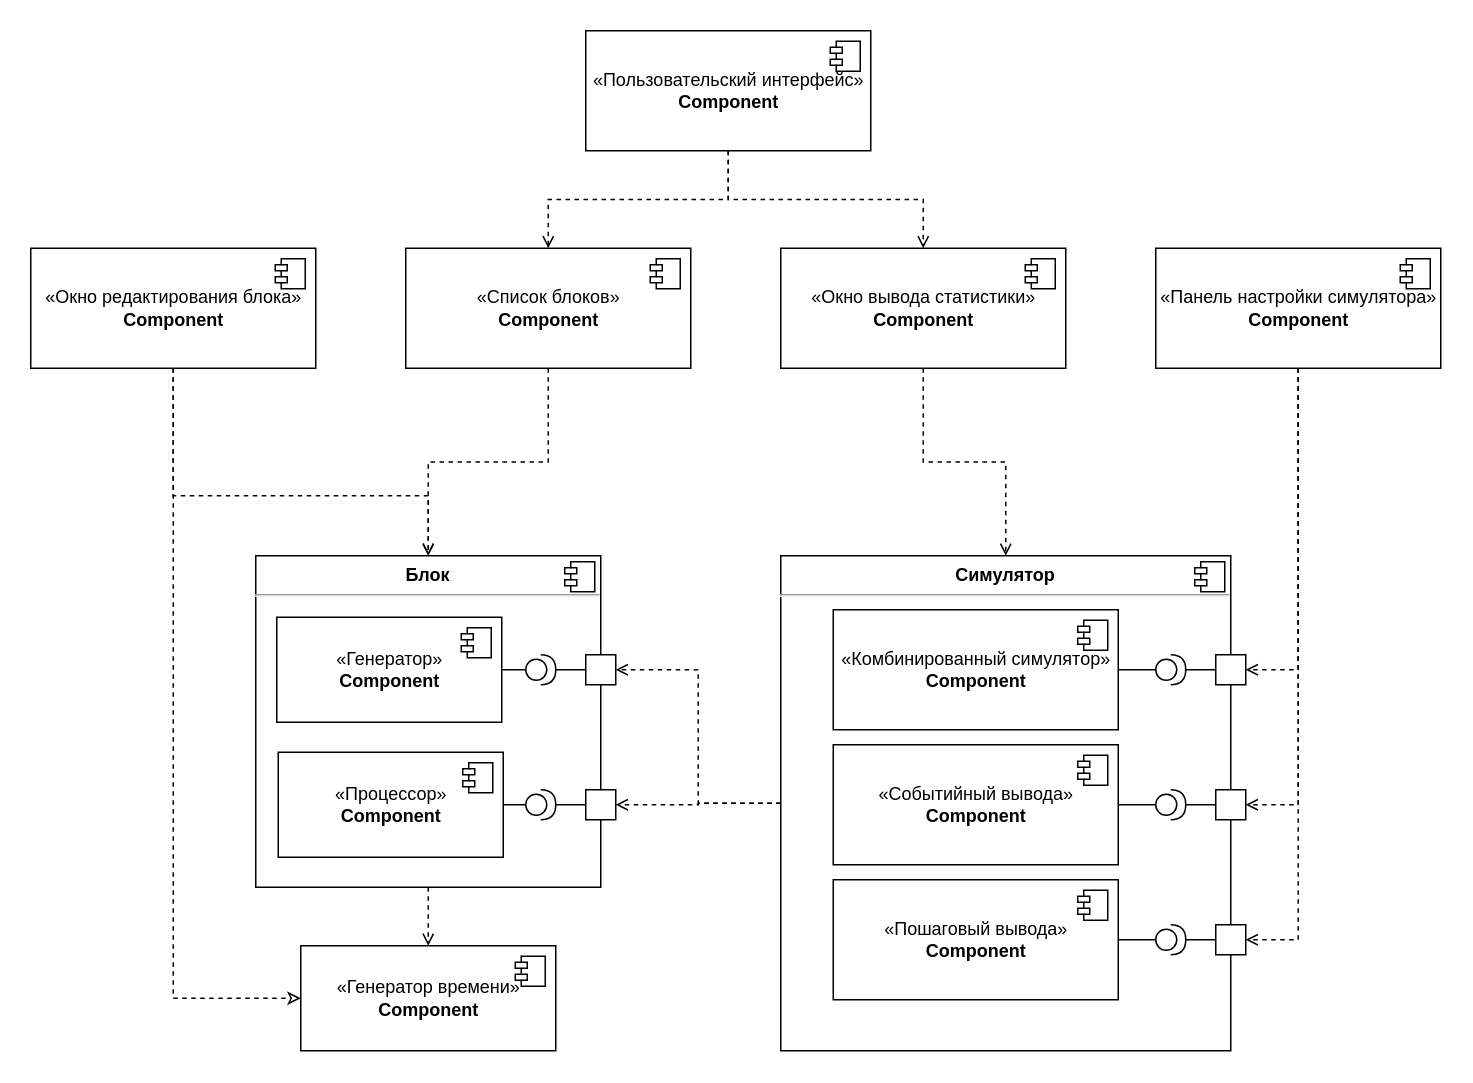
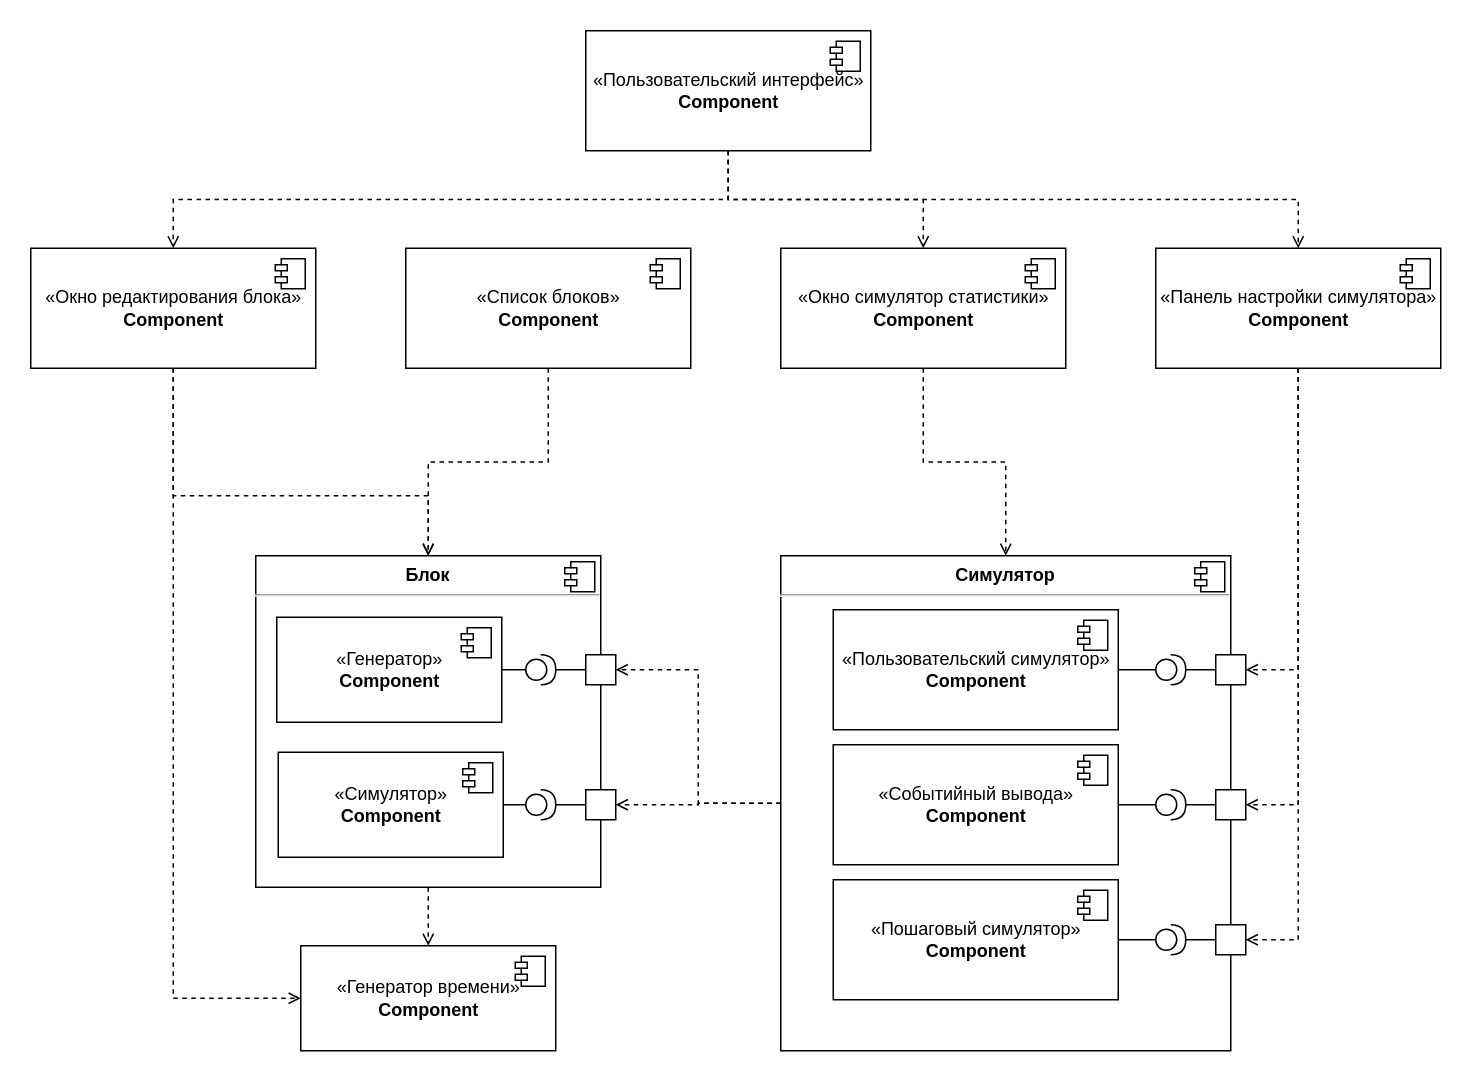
none -> (336, 200)
none -> (1134, 200)
(548, 224) -> none
(924, 308) -> (924, 308)
(977, 670) -> (977, 670)
(392, 805) -> (392, 805)
(977, 940) -> (977, 940)
(289, 998) -> (291, 998)
